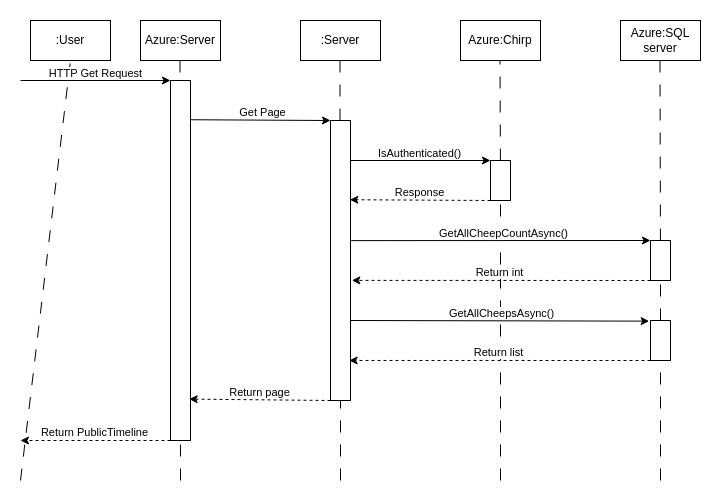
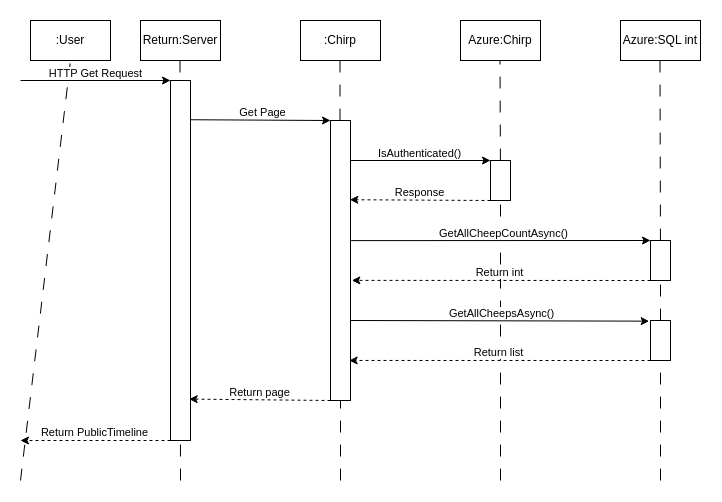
(181, 41) -> (181, 41)
(341, 41) -> (341, 41)
(661, 41) -> (661, 41)
